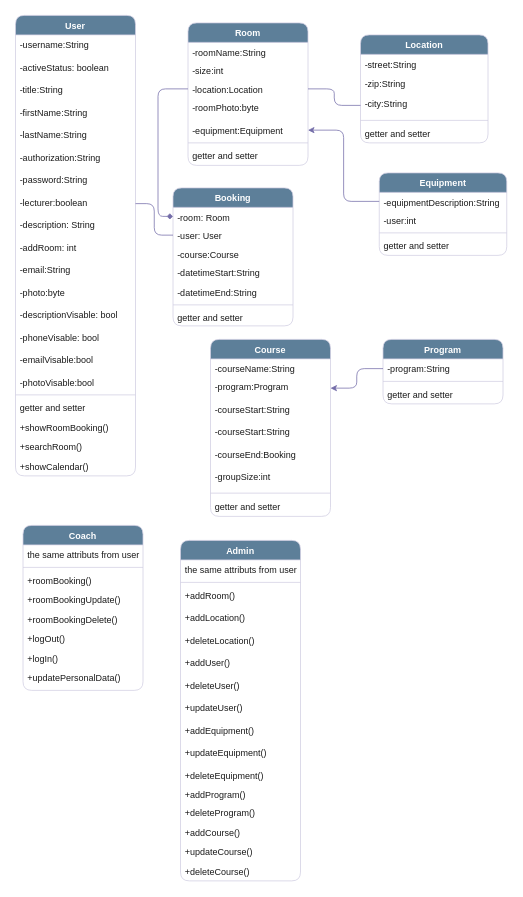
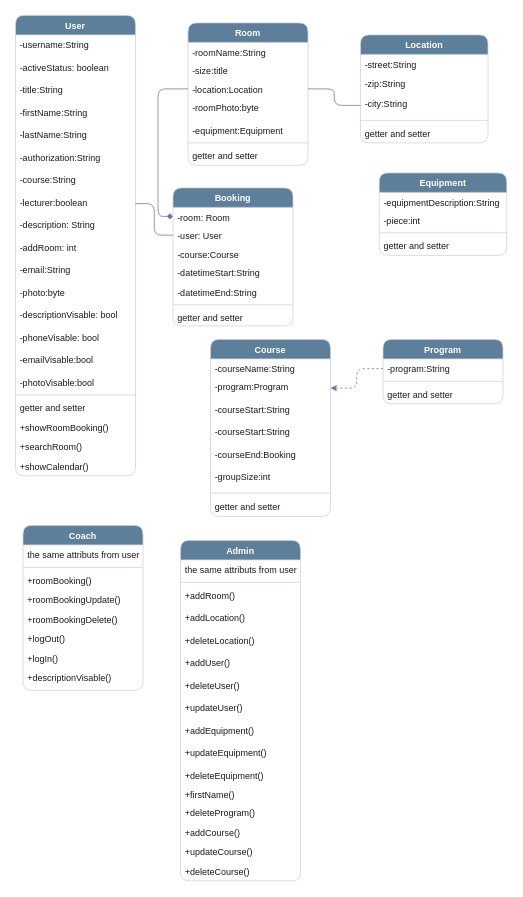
(211, 71) -> (215, 71)
(344, 179) -> none
(57, 180) -> (52, 180)
(404, 221) -> (405, 221)
(357, 377) -> (357, 377)
(79, 678) -> (75, 678)
(217, 795) -> (214, 795)
